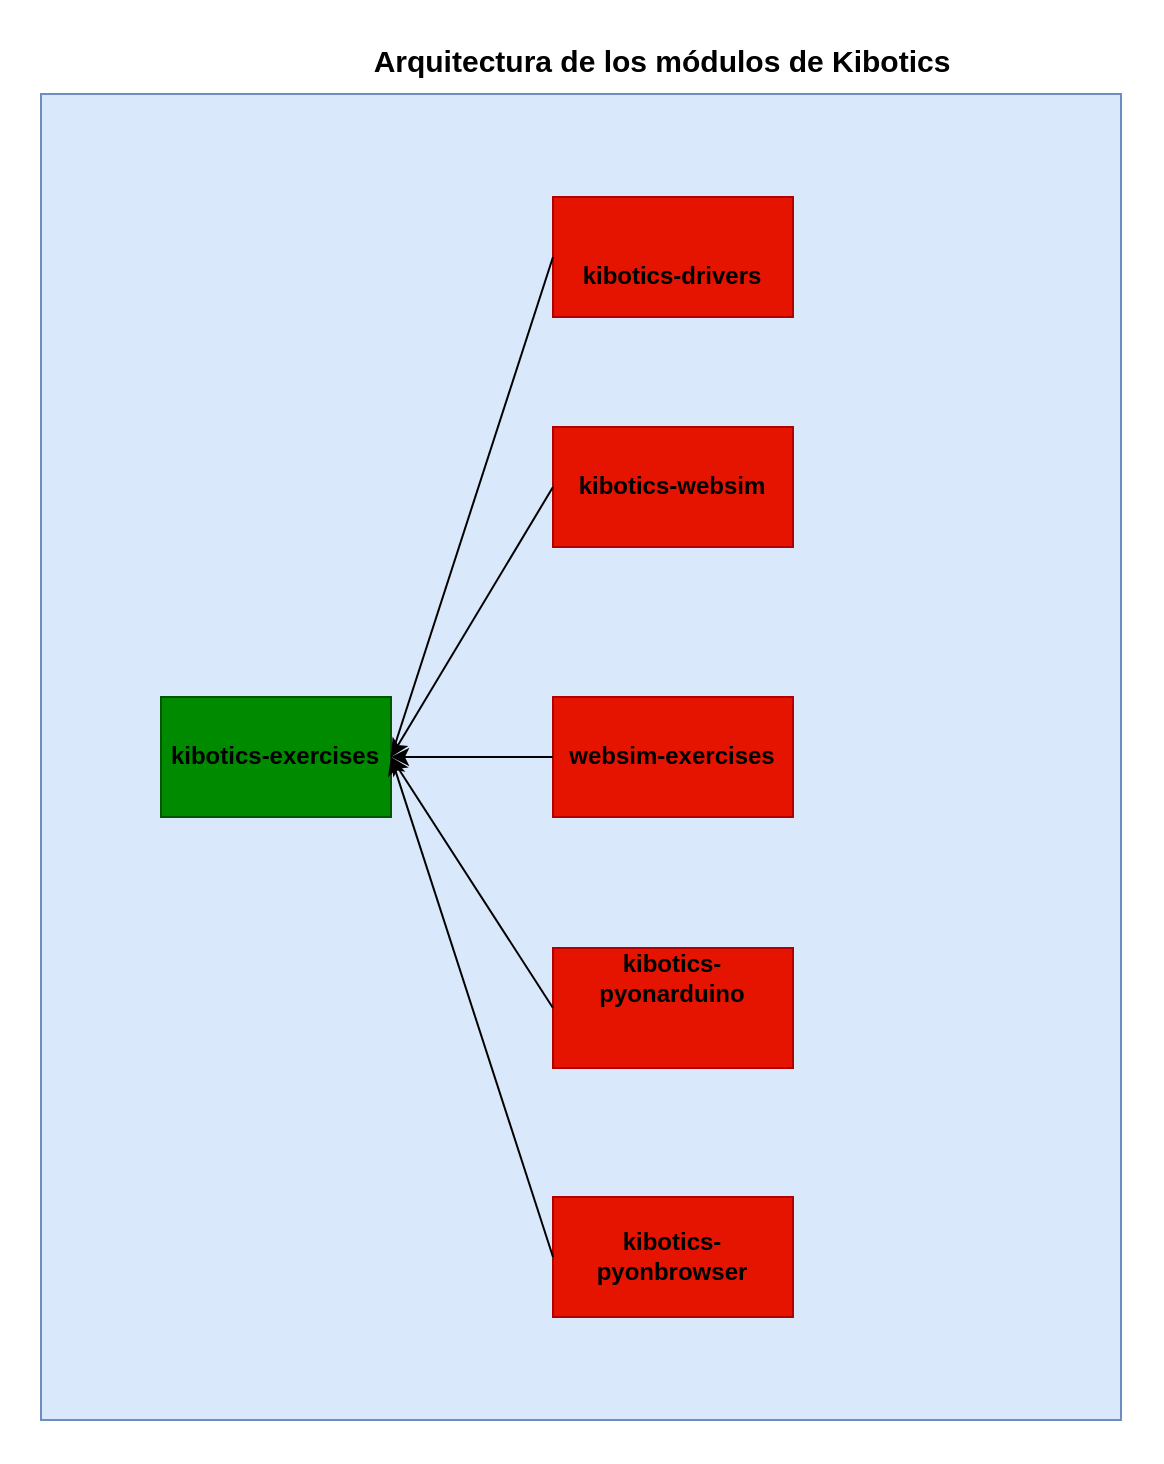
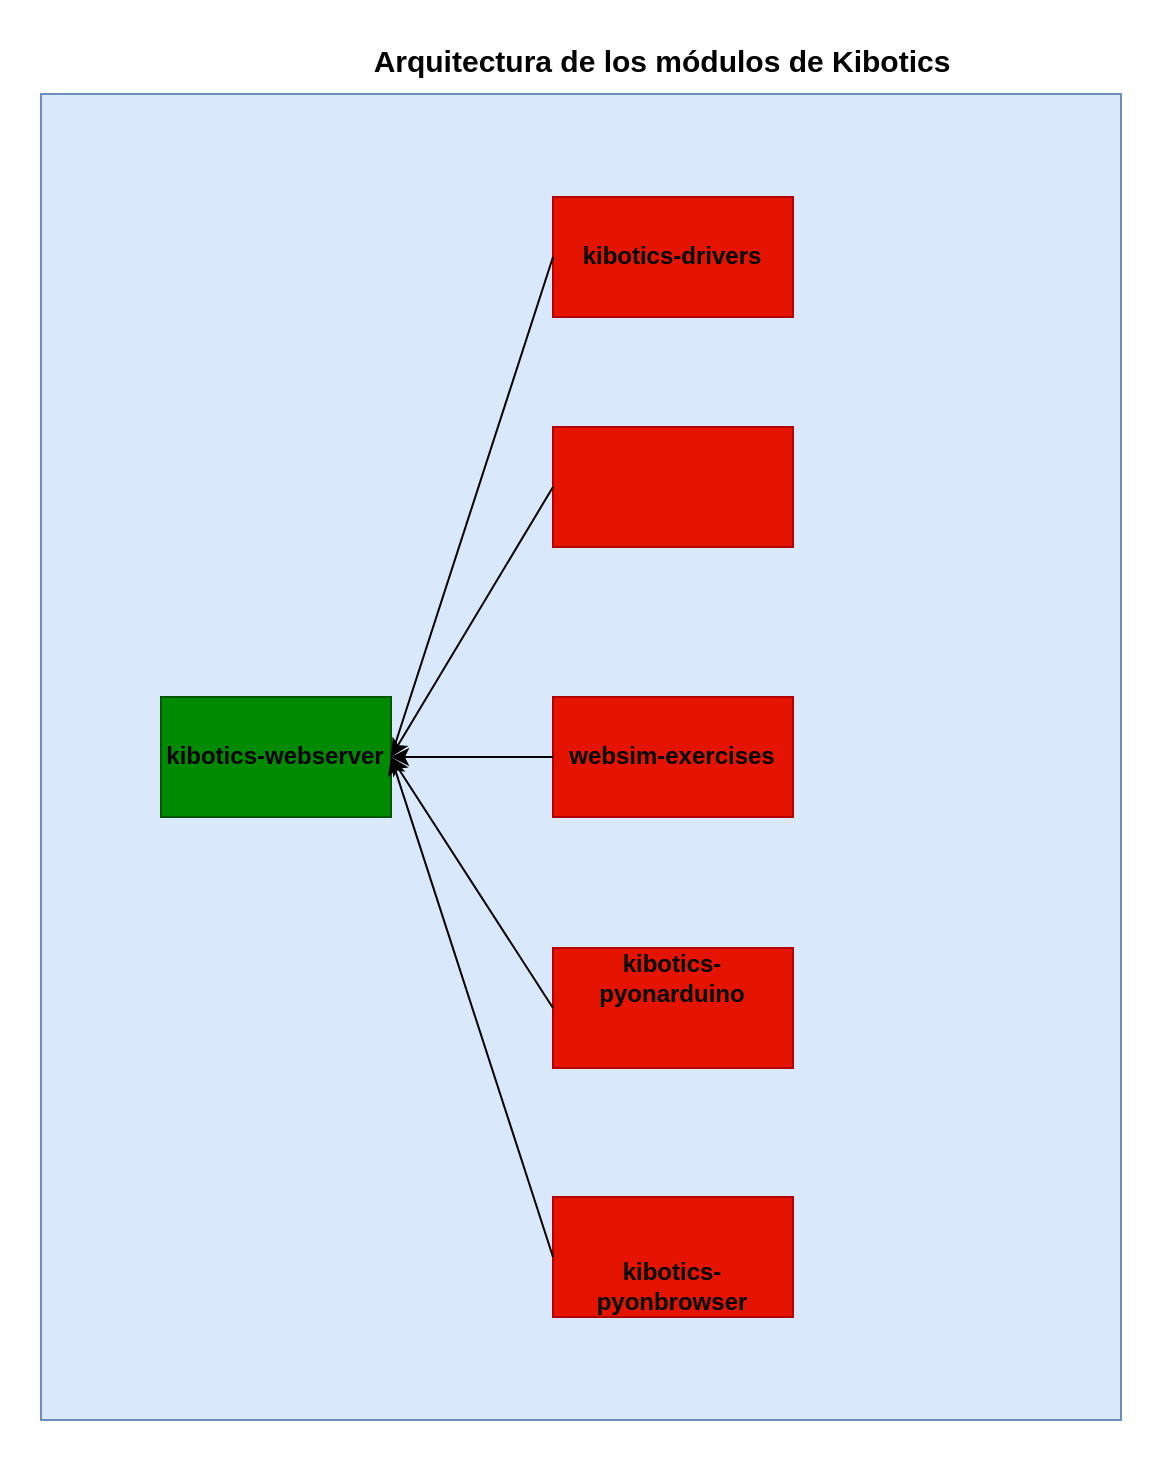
(673, 277) -> (673, 257)
(673, 487) -> none
(276, 757) -> (276, 757)
(673, 1257) -> (673, 1287)
